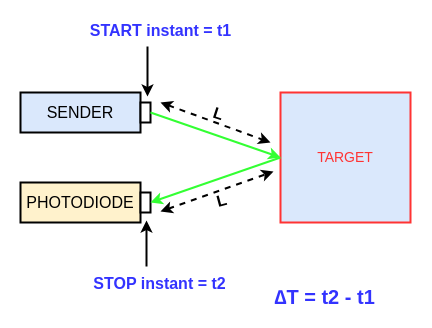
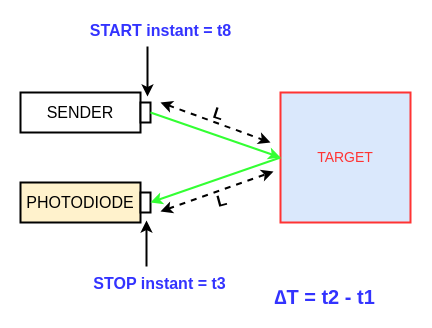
(161, 31) -> (161, 31)
(81, 113) -> (81, 113)
(160, 284) -> (160, 284)
